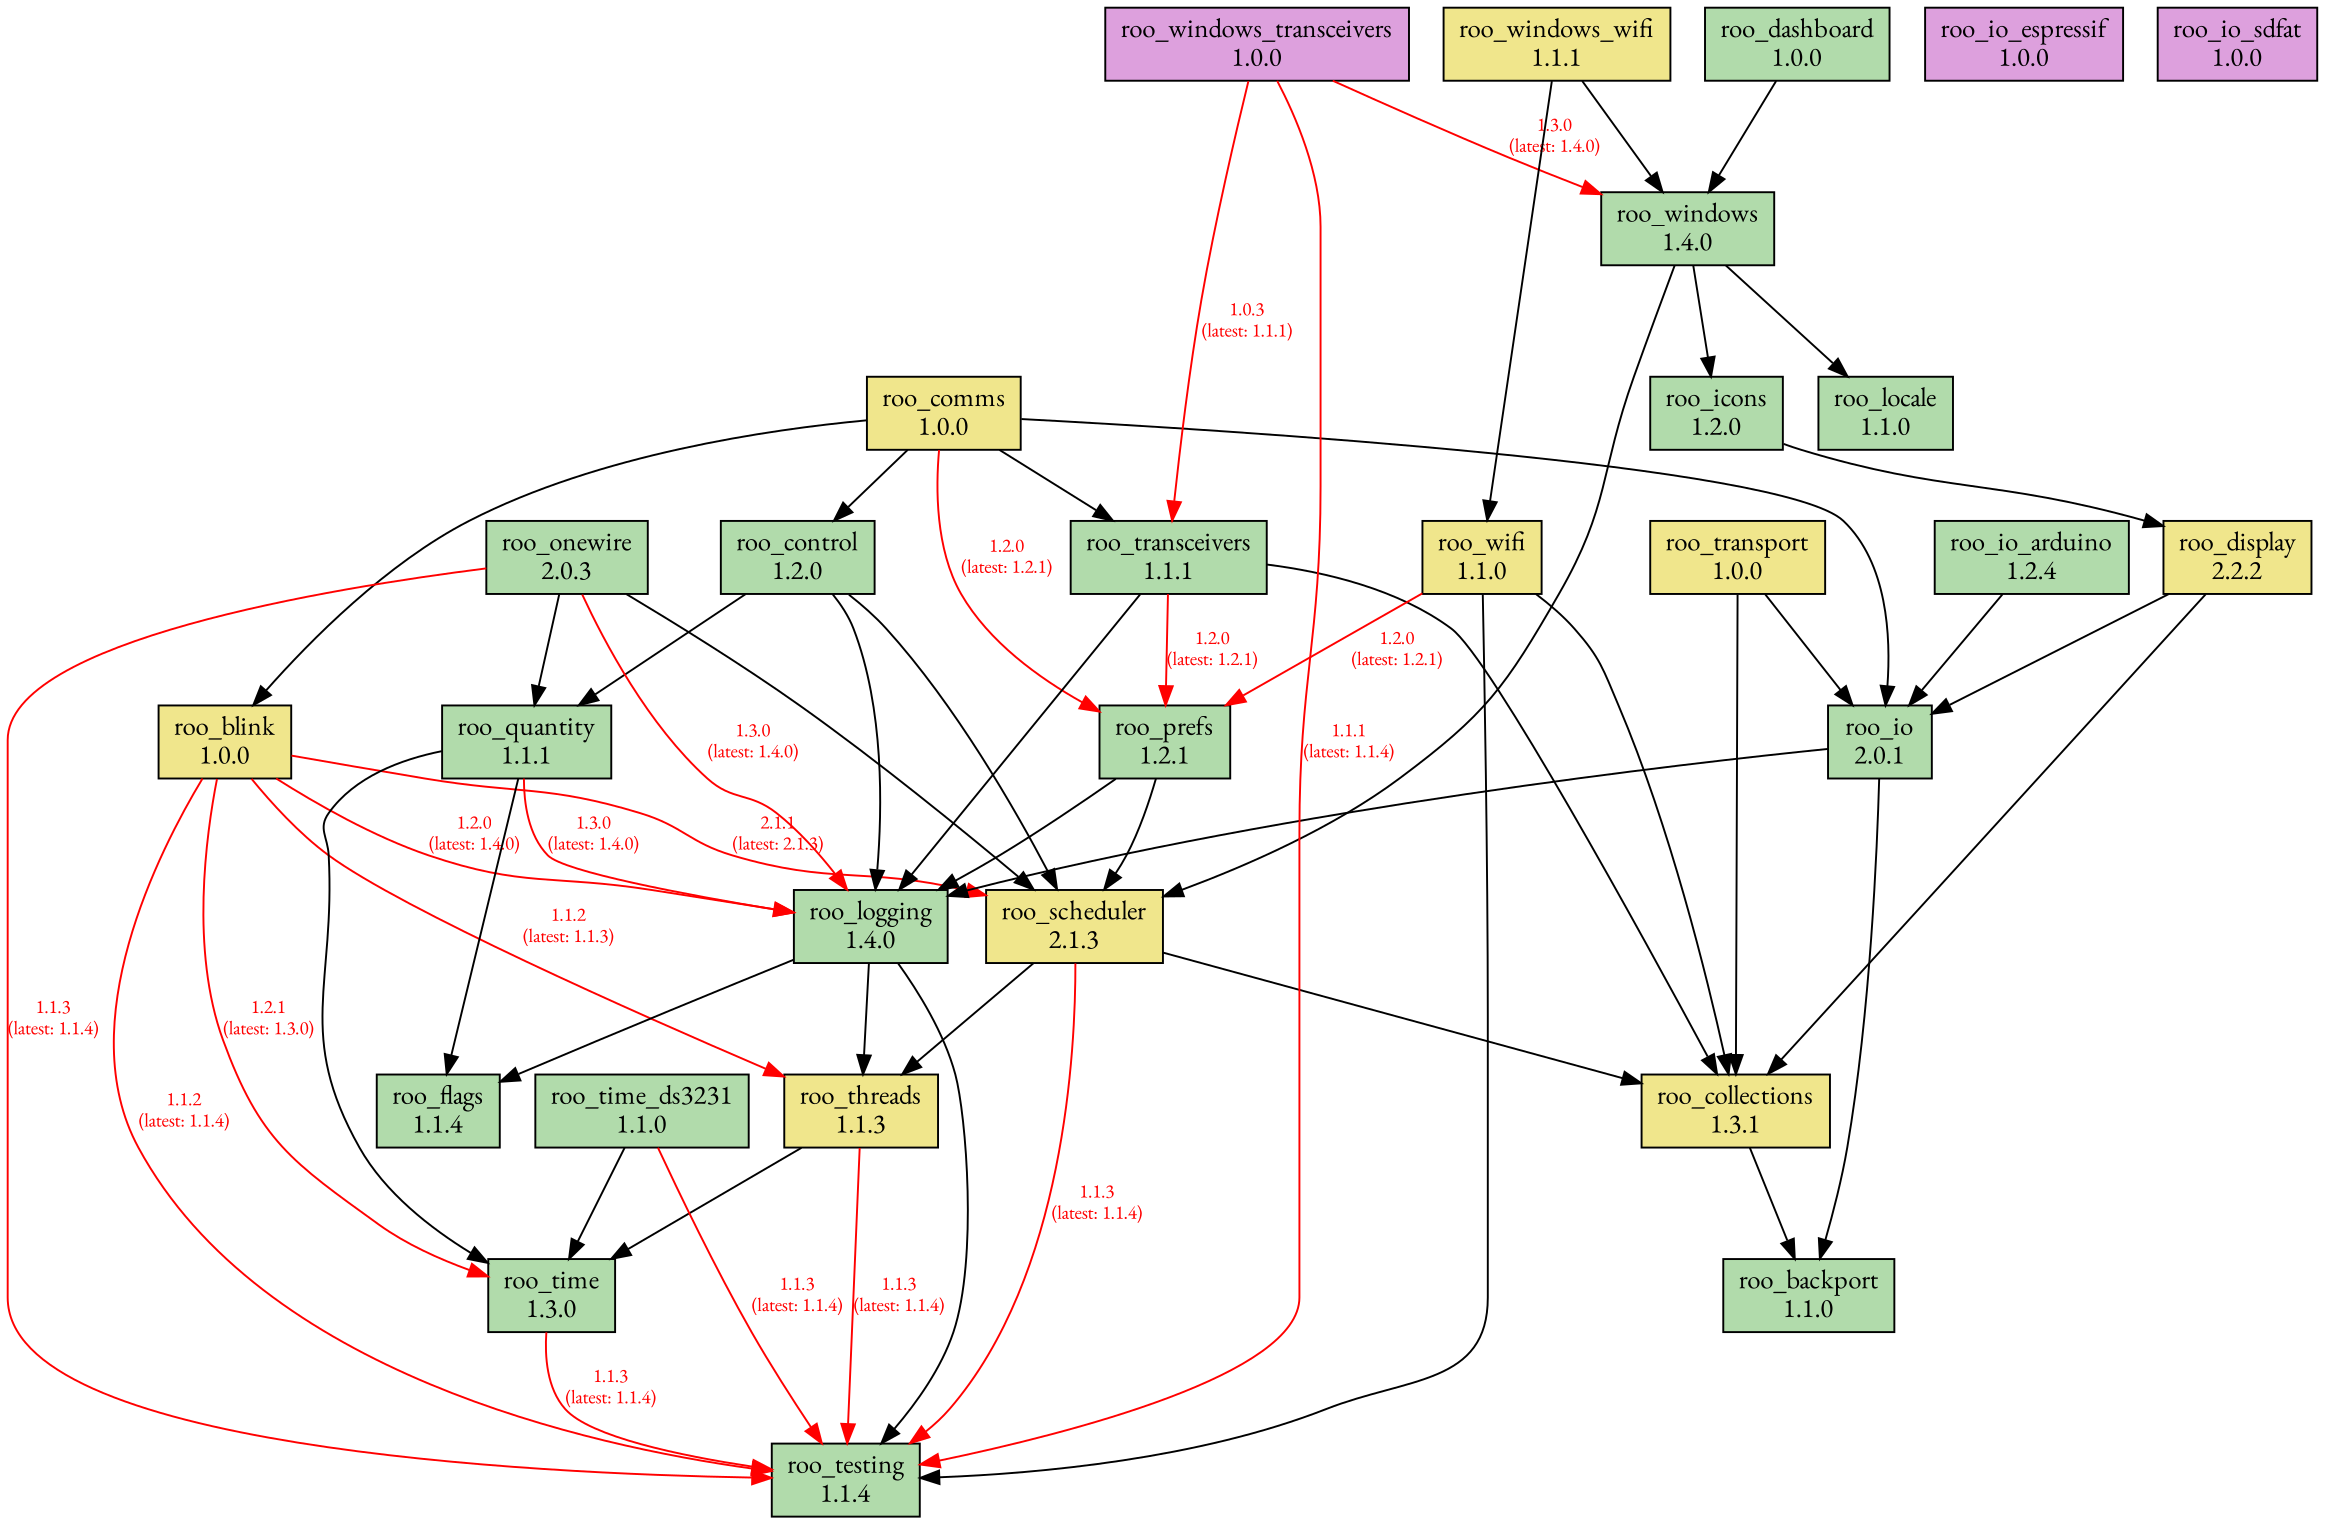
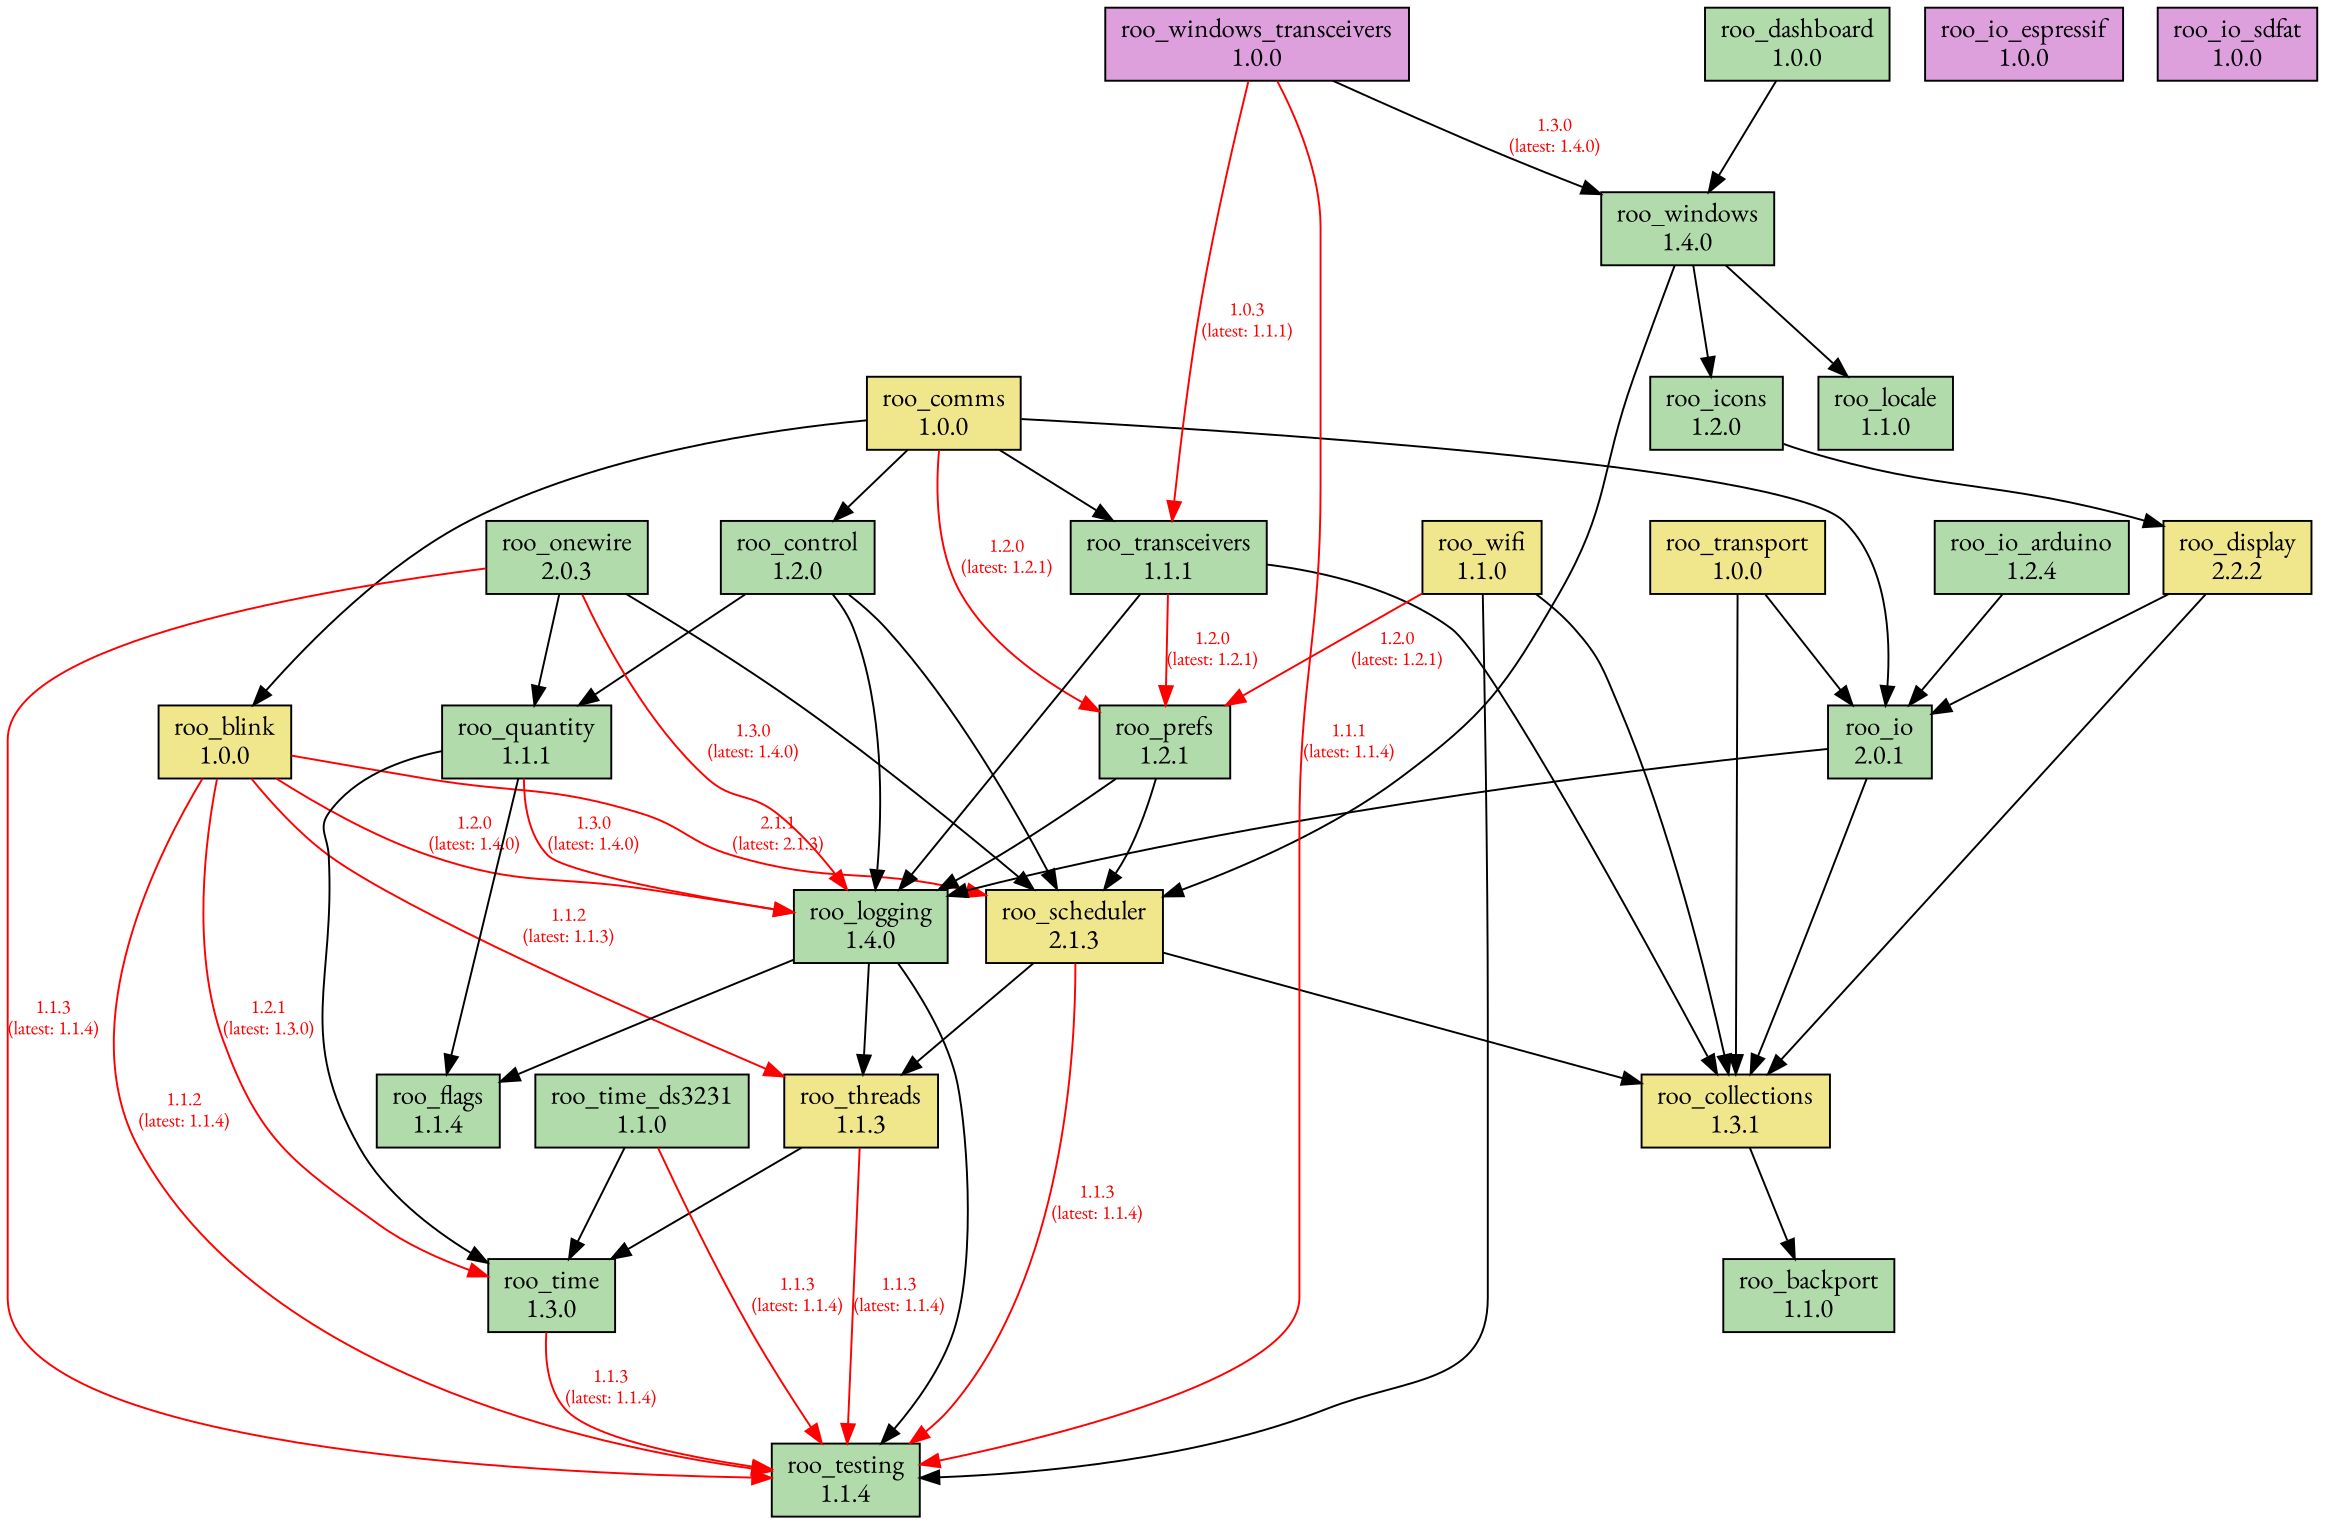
(1557, 44) -> none
(1457, 136) -> (1457, 136)
(1865, 1011) -> (1813, 918)
